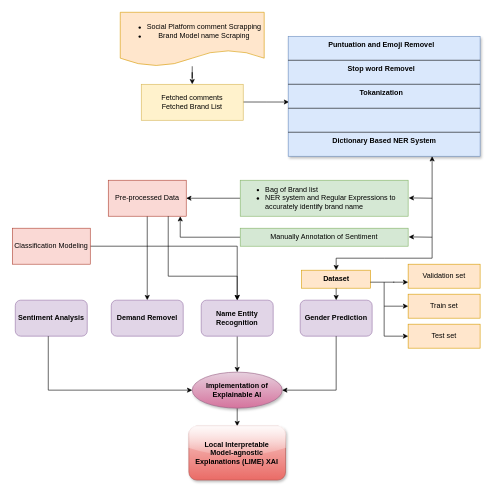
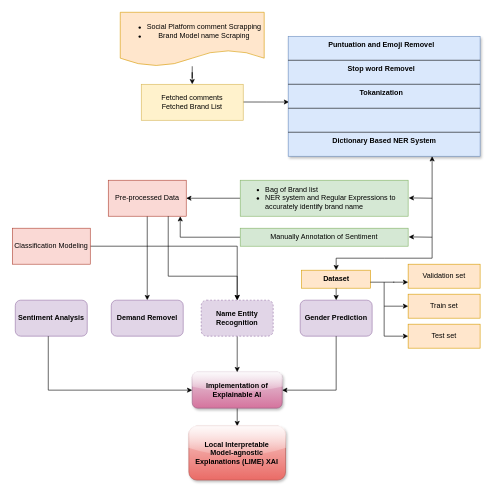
(237, 318) -> (237, 318)
(237, 390) -> (237, 390)
